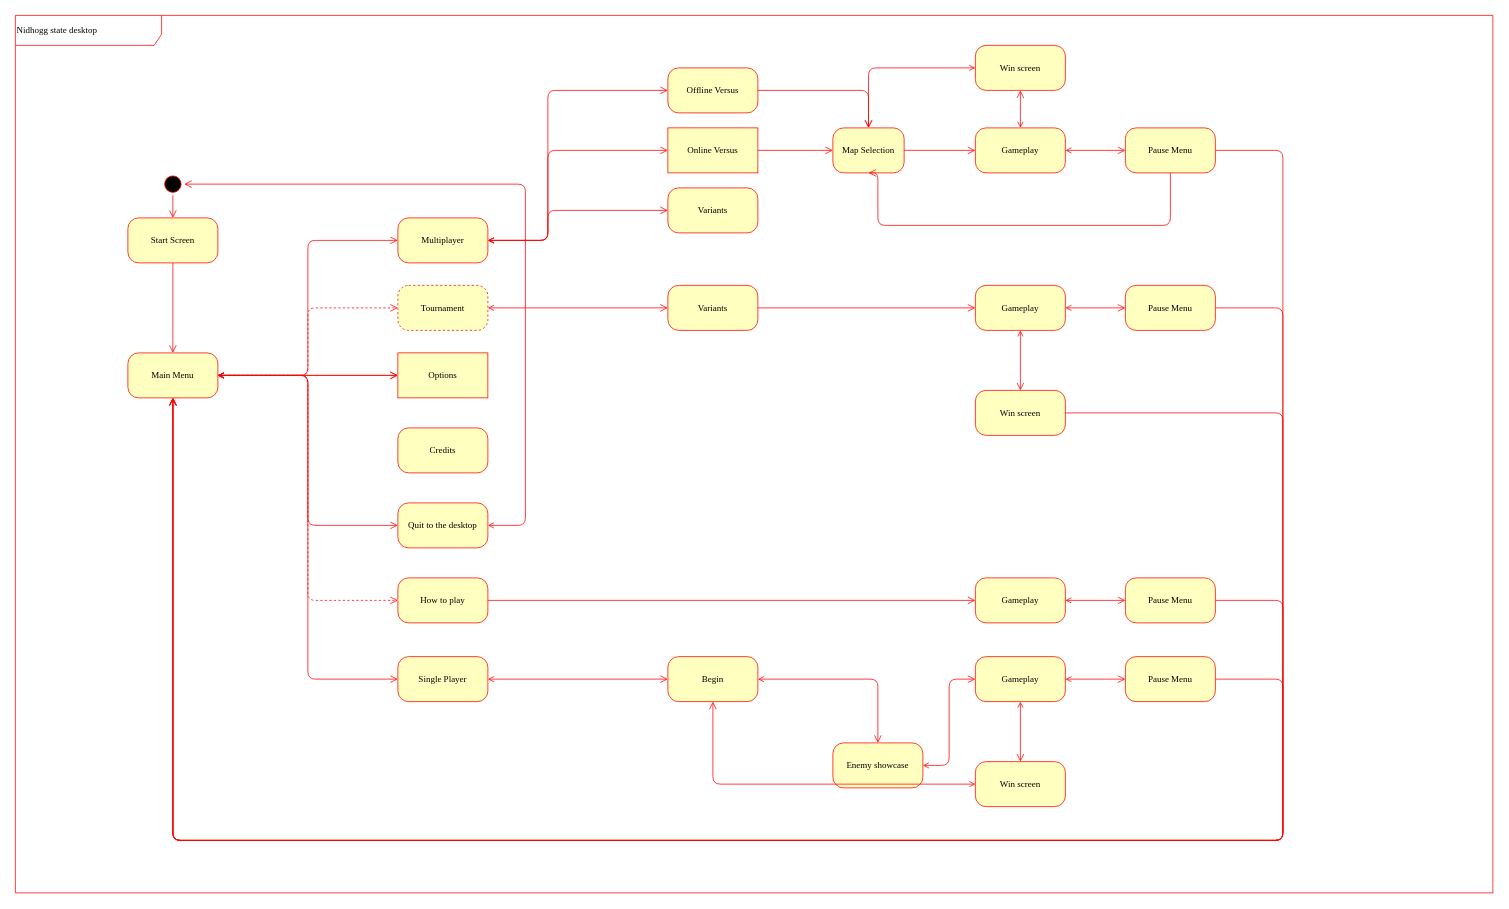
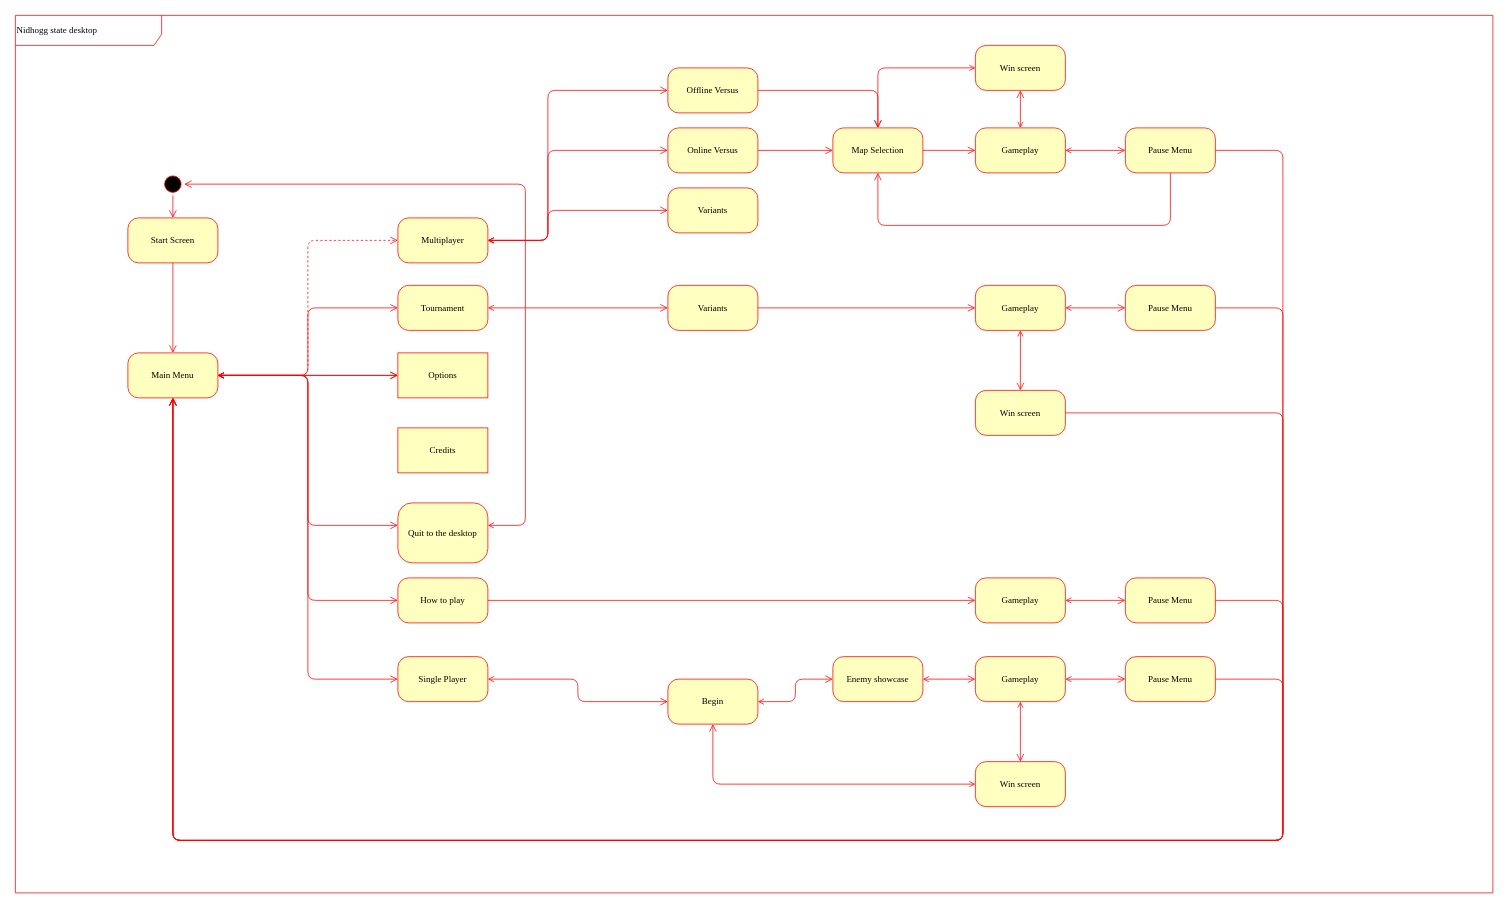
(713, 150) -> (713, 150)
(869, 150) -> (878, 150)
(320, 240) -> (320, 240)
(353, 308) -> (353, 308)
(443, 308) -> (443, 308)
(443, 450) -> (443, 450)
(443, 525) -> (443, 533)
(352, 600) -> (352, 600)
(713, 679) -> (713, 702)
(878, 765) -> (878, 679)
